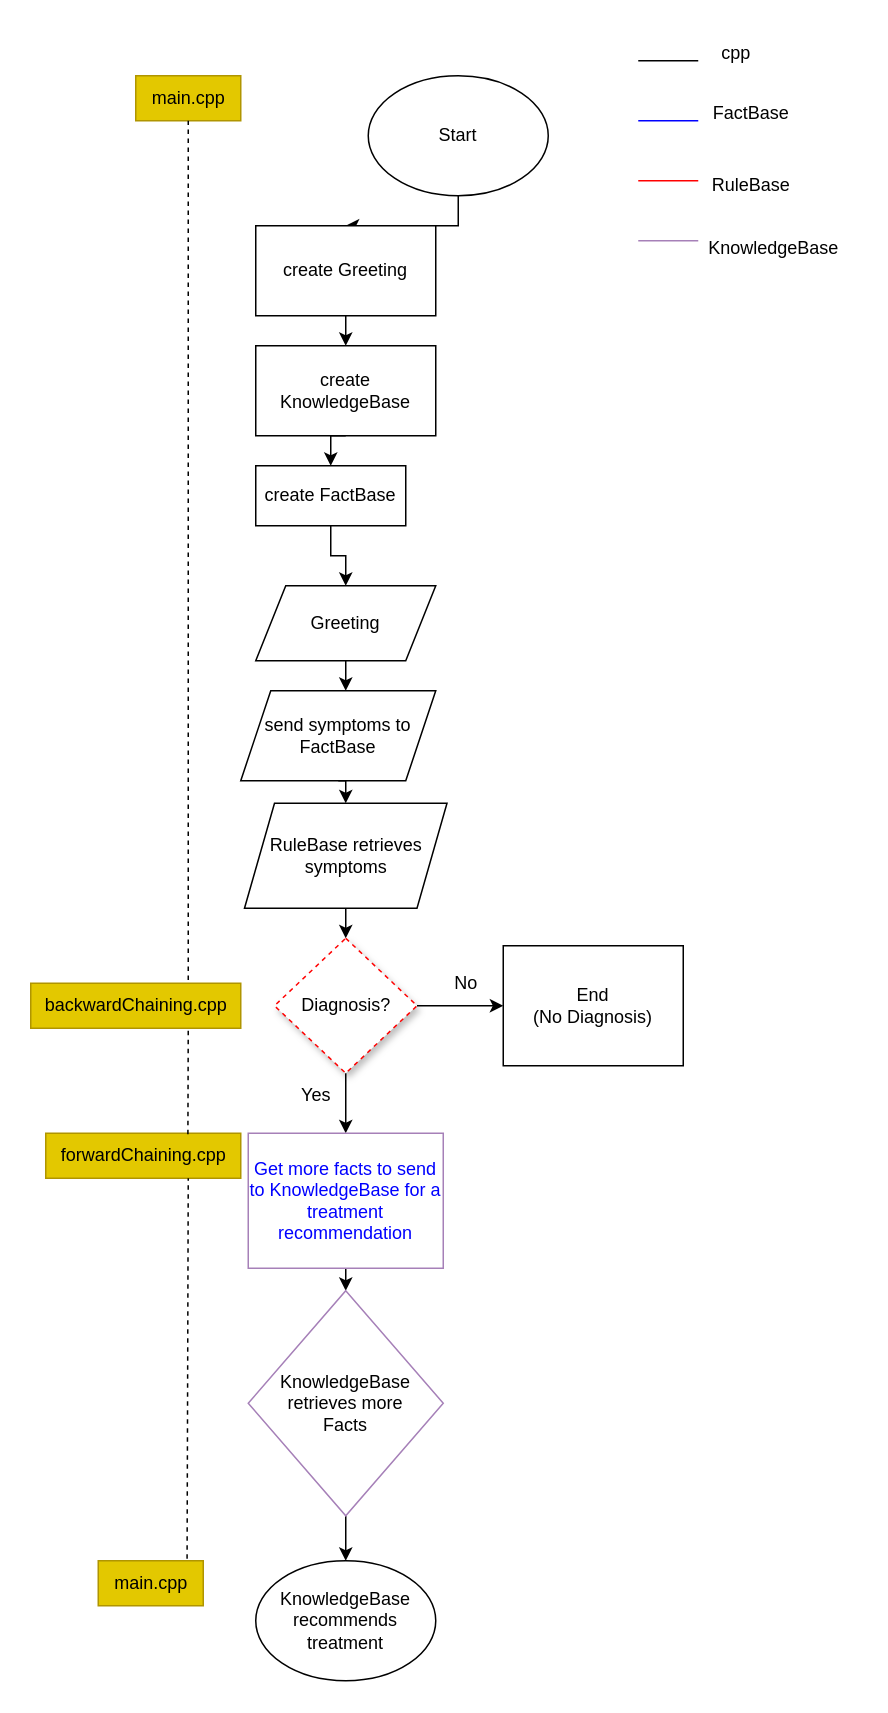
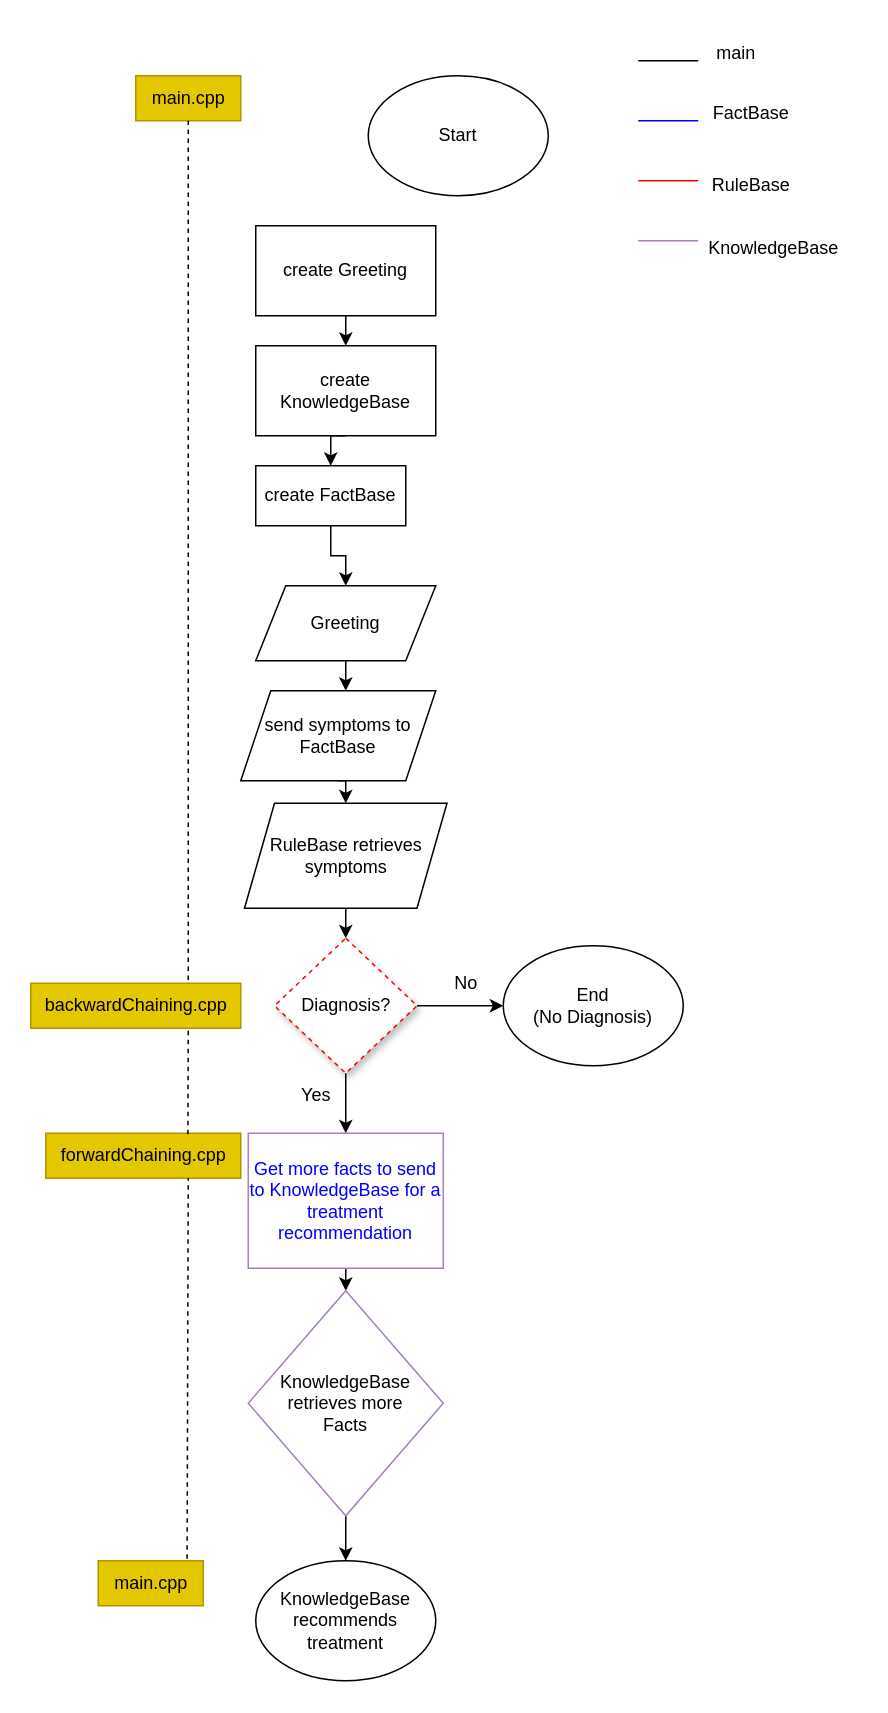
(737, 53) -> (737, 53)
(458, 222) -> none
(593, 1006) -> (593, 1006)
